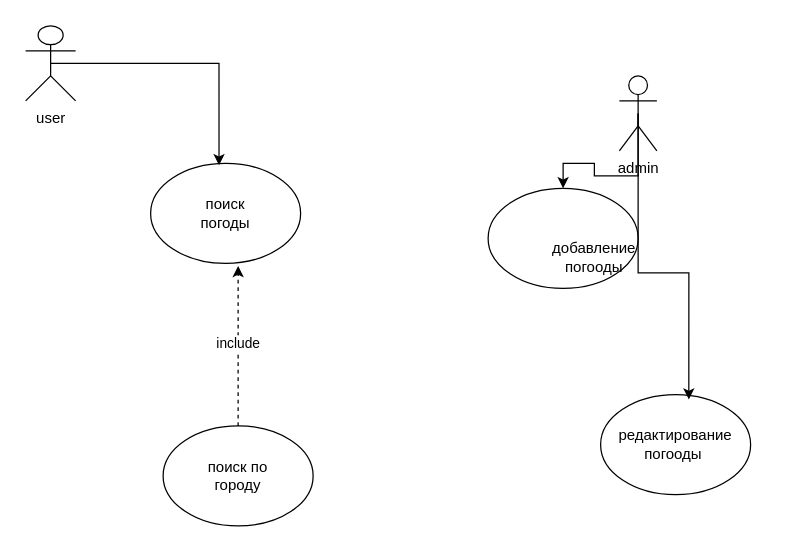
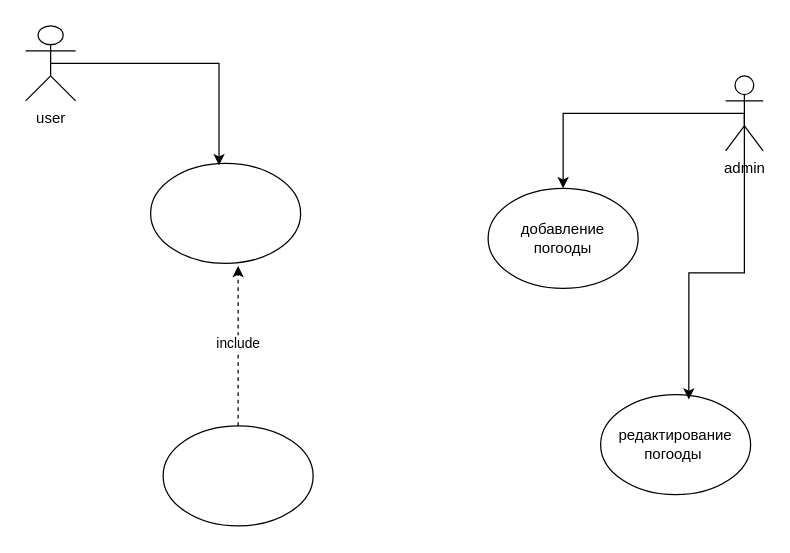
(638, 113) -> (744, 113)
(226, 213) -> none
(594, 257) -> (563, 238)
(238, 476) -> none
